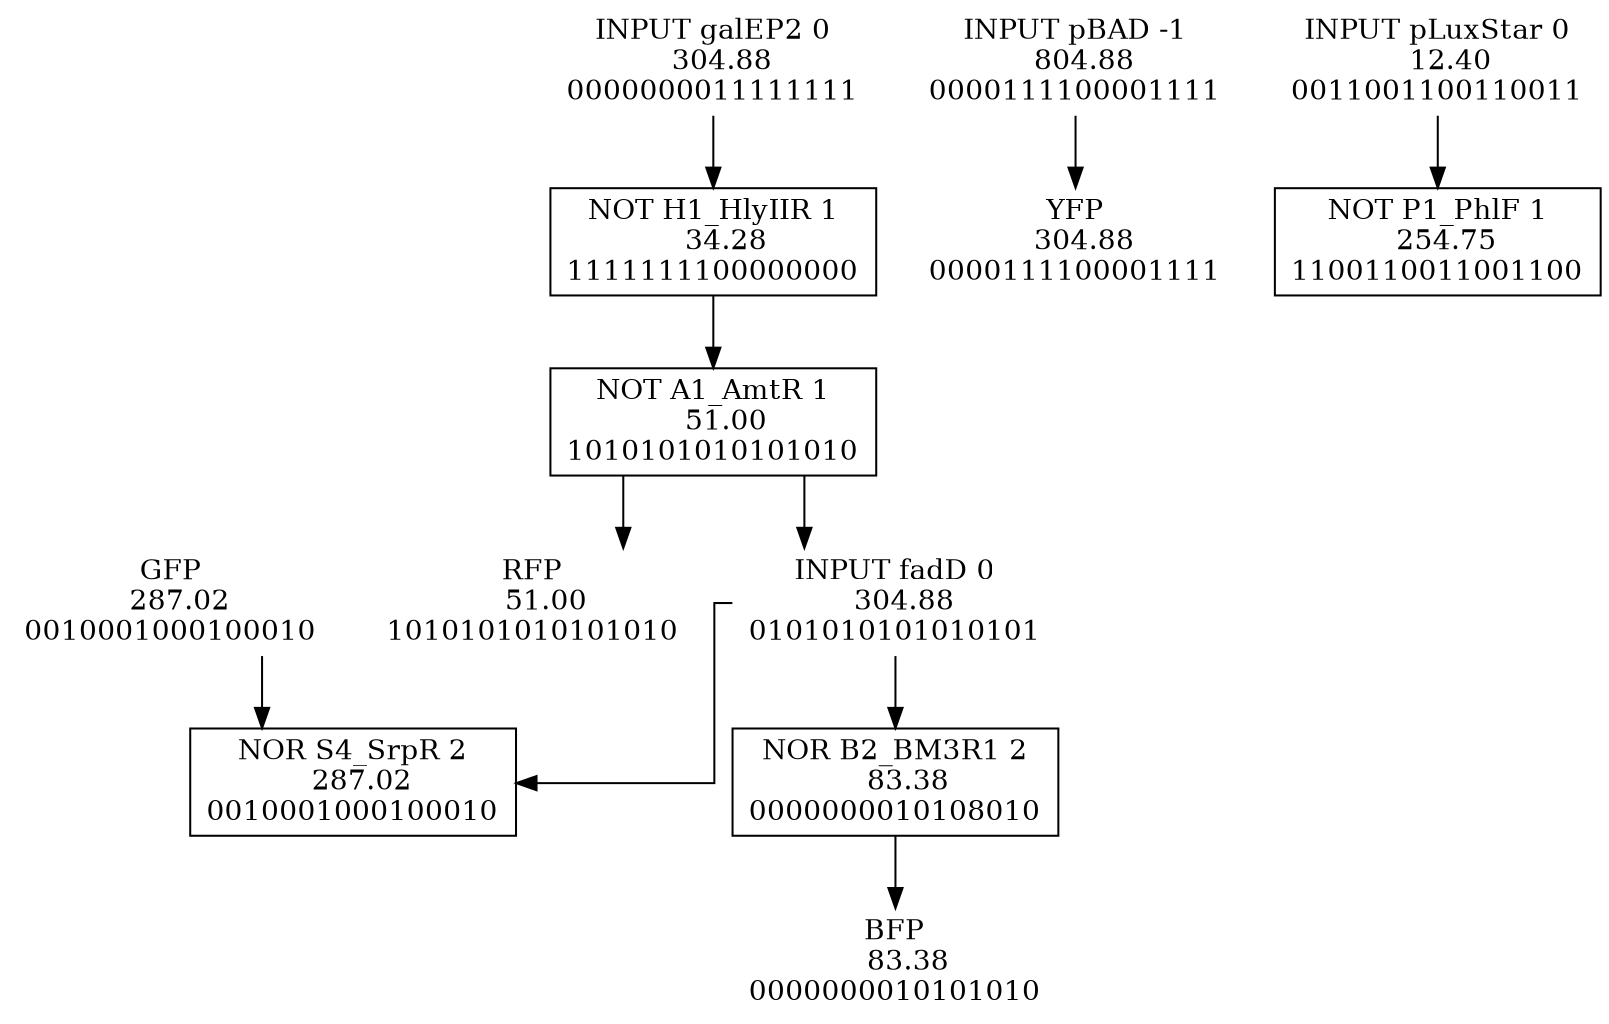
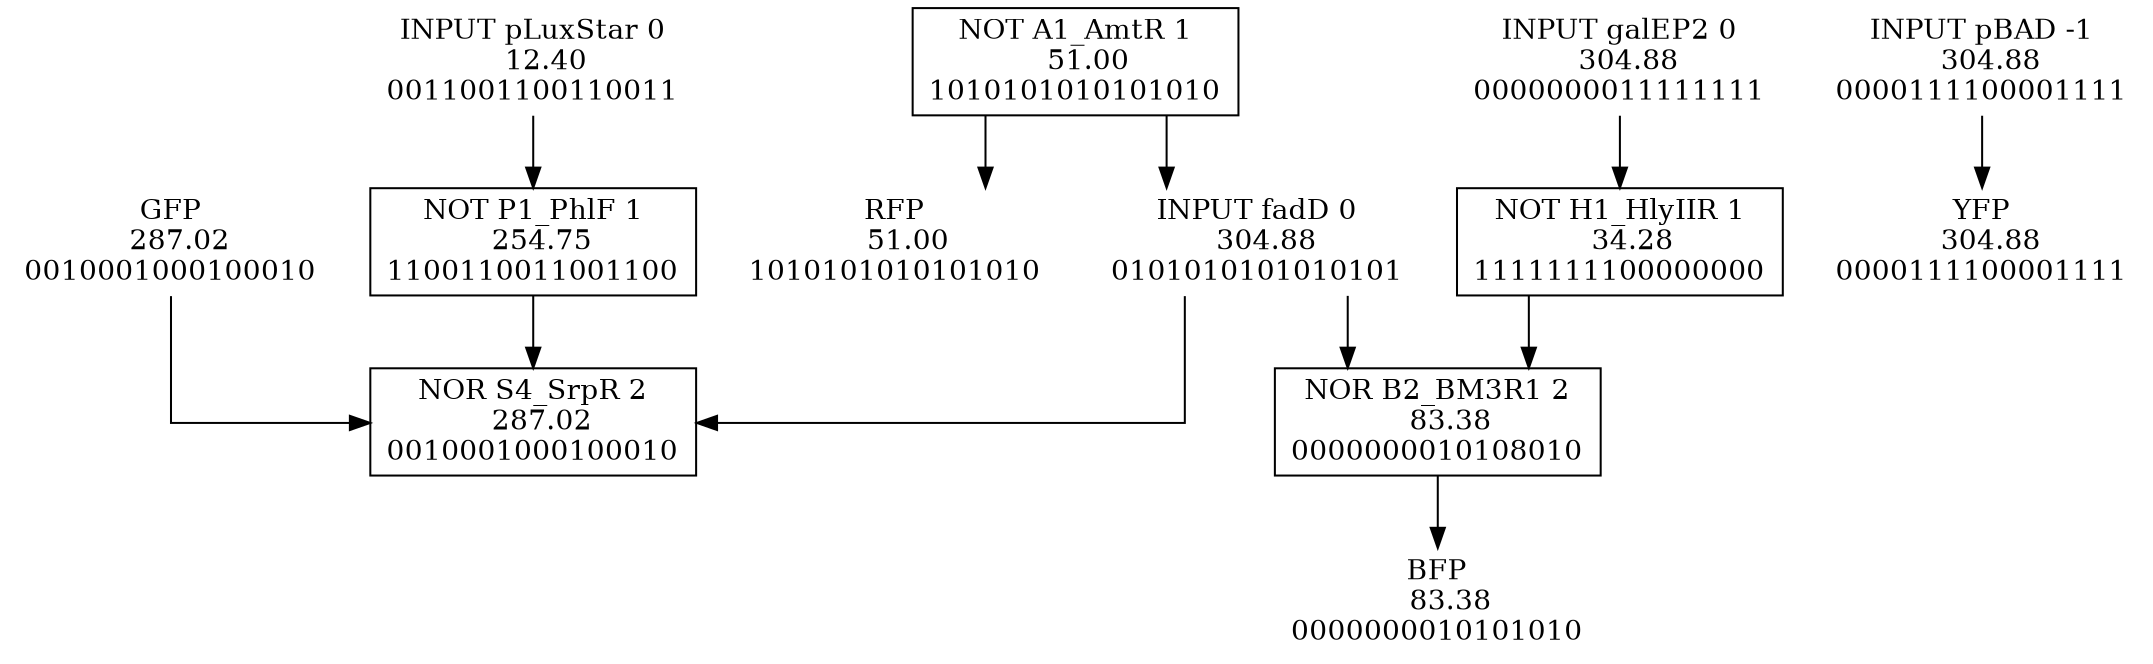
(1076, 62) -> (1982, 62)
none -> (533, 322)
(713, 322) -> (1529, 322)
